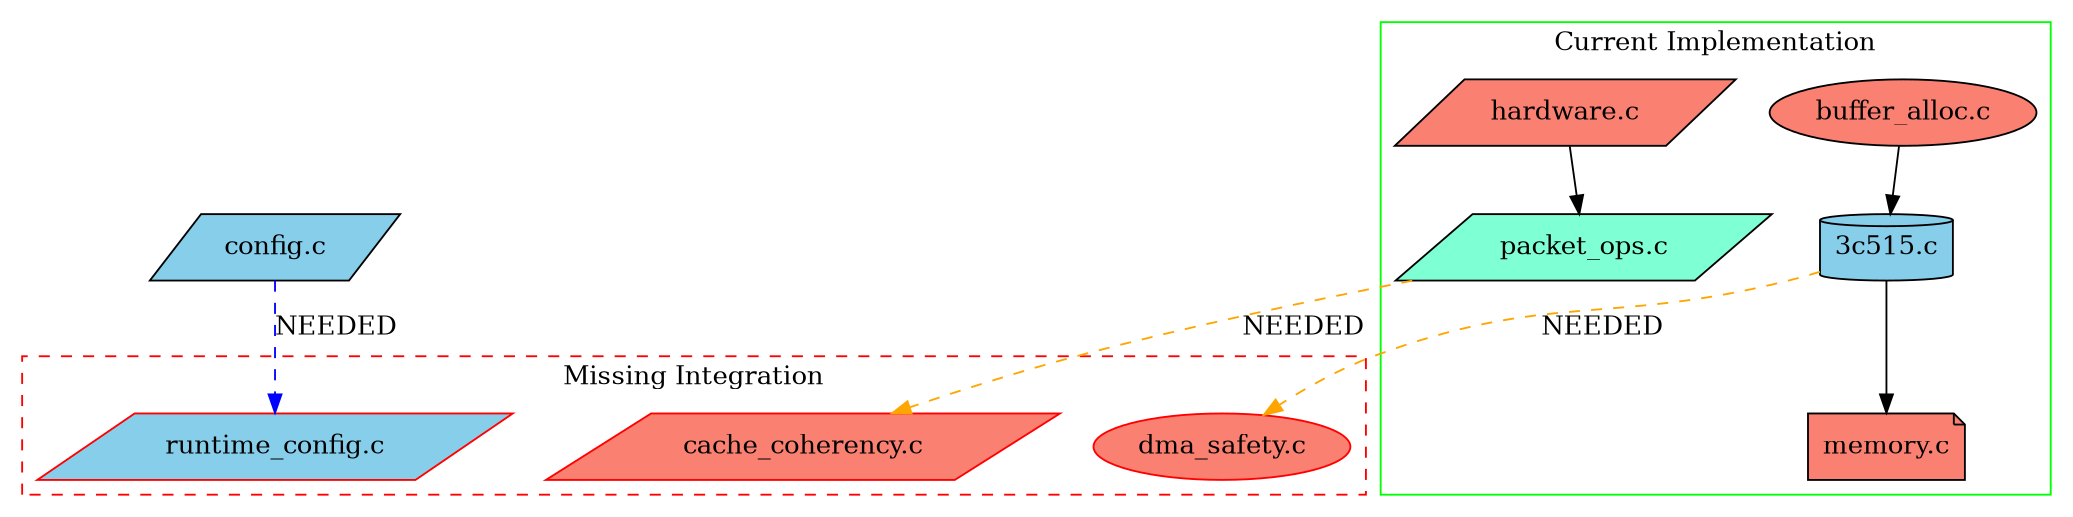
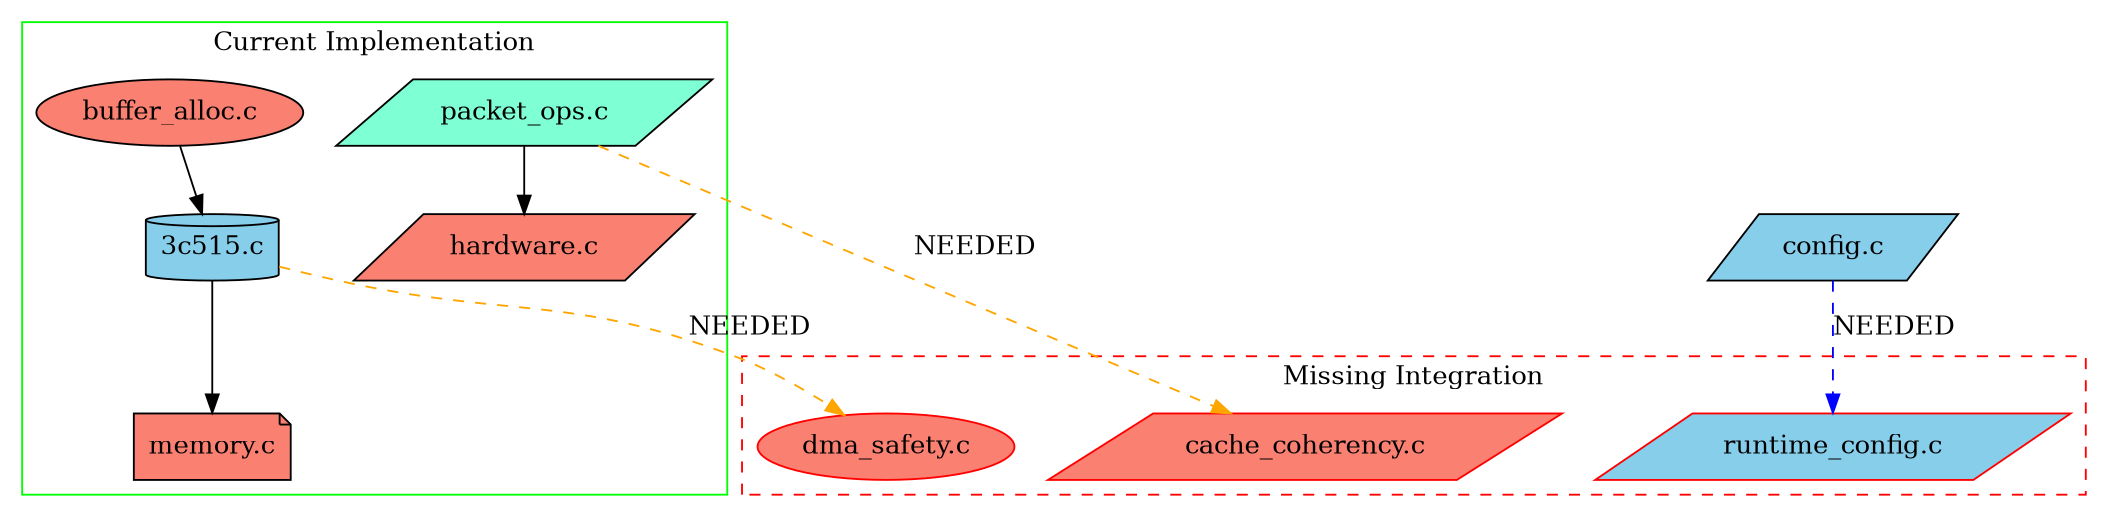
(1573, 171) -> (524, 171)
